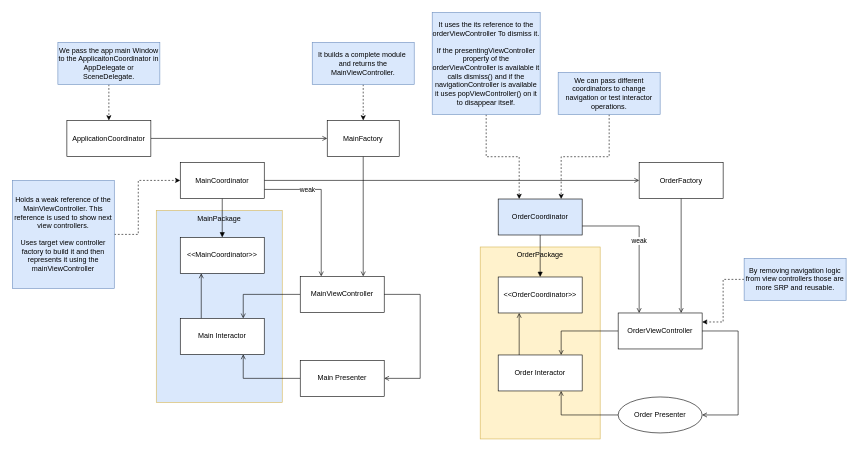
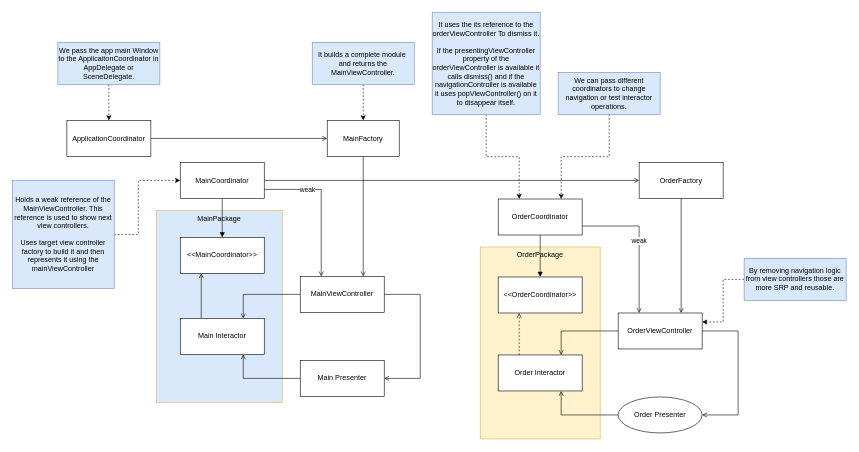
(540, 217) -> (540, 217)
(519, 335) -> (519, 335)
